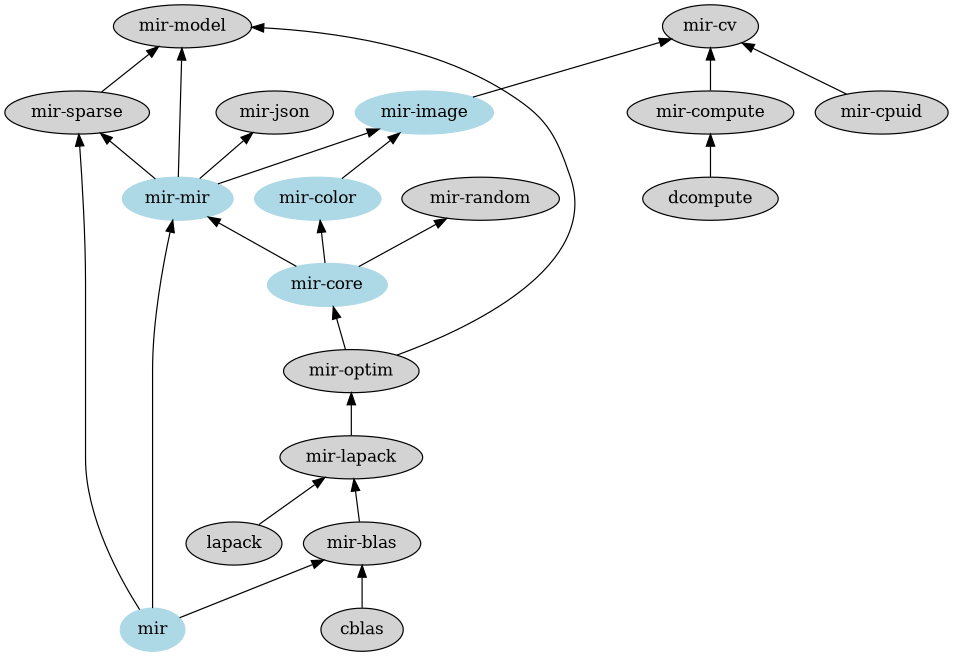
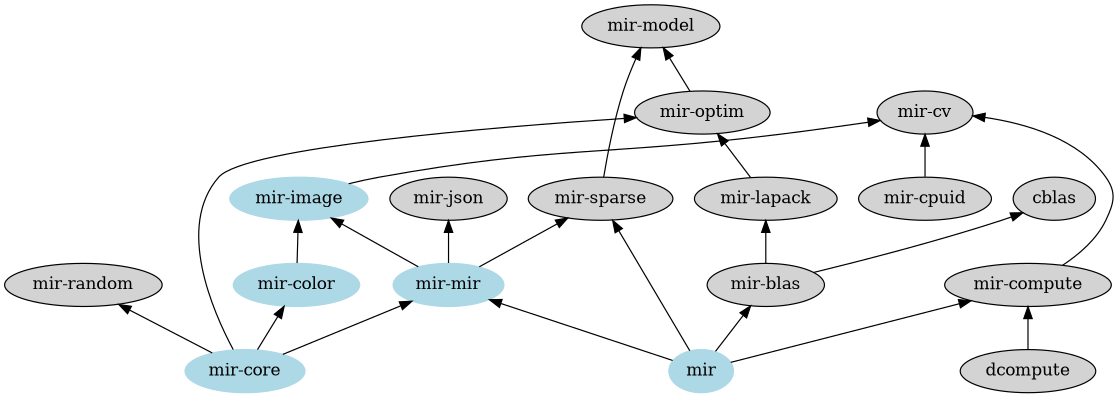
(180, 119) -> none
none -> (845, 333)
(341, 334) -> (328, 147)
(234, 544) -> none
(362, 593) -> (913, 247)
